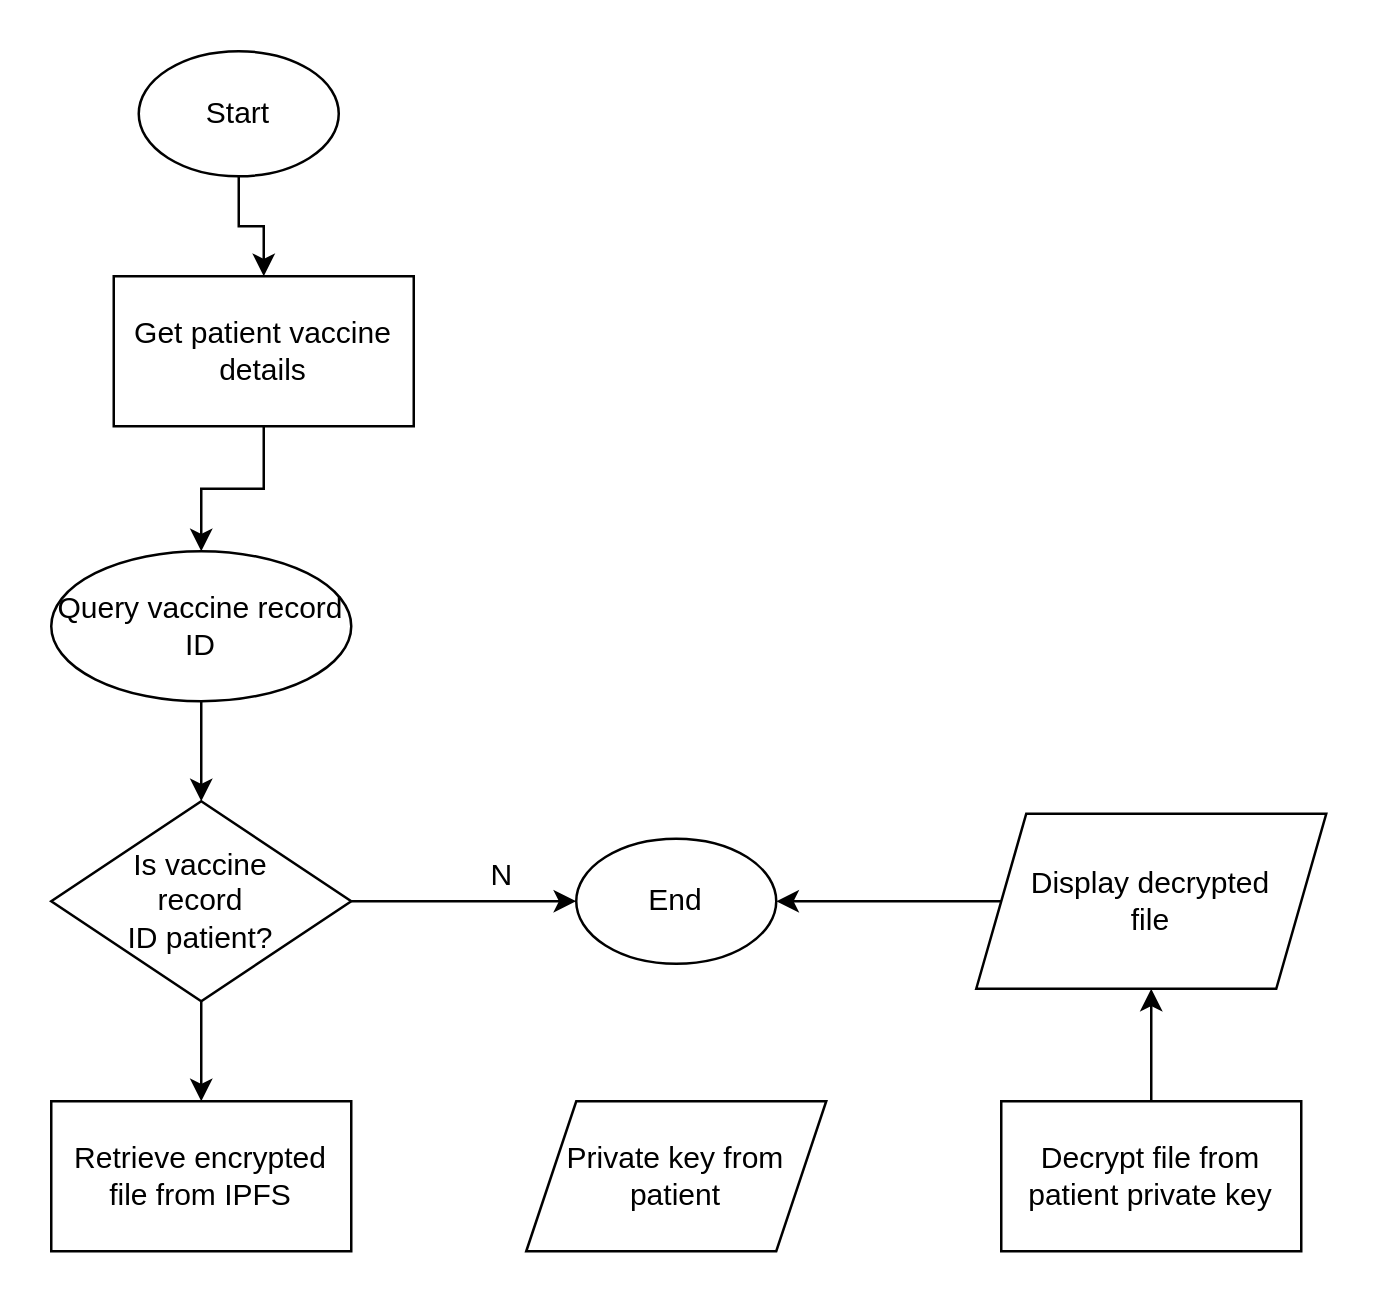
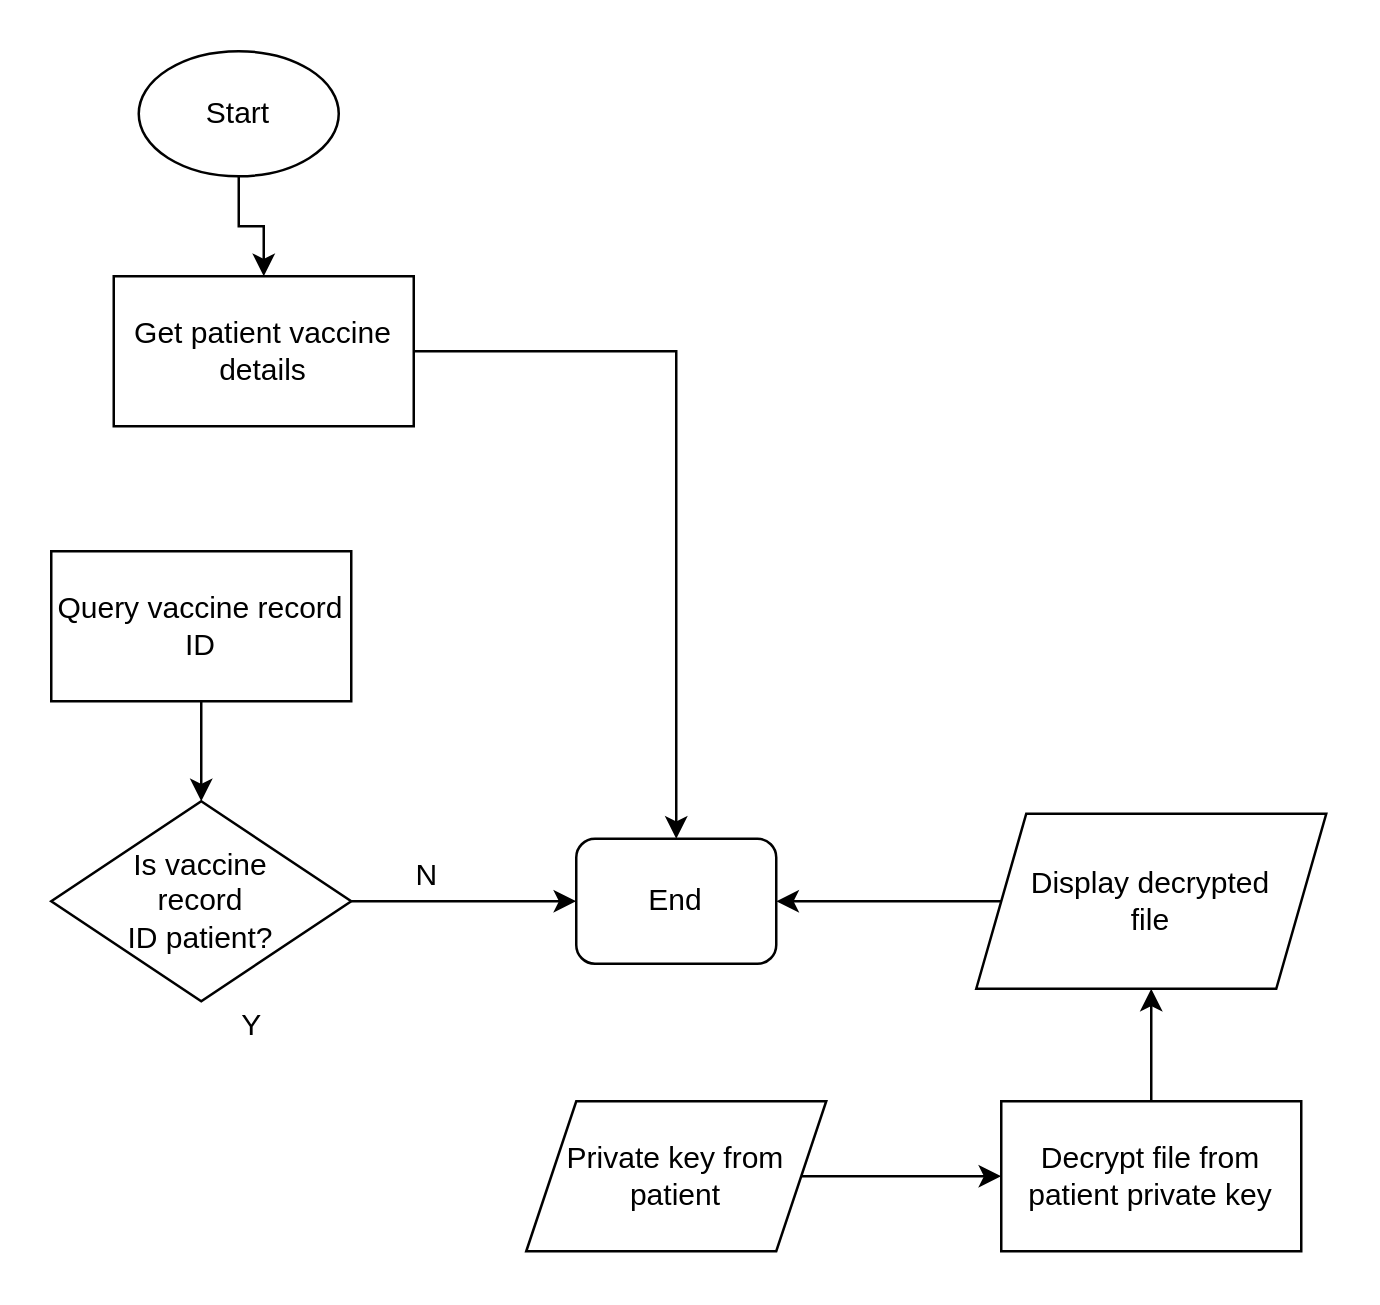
(241, 489) -> (676, 455)
(201, 626) -> (201, 626)
(501, 876) -> (426, 876)
(676, 901) -> (676, 901)
none -> (251, 1026)
(201, 1043) -> none
(201, 1176) -> none
none -> (893, 1176)
